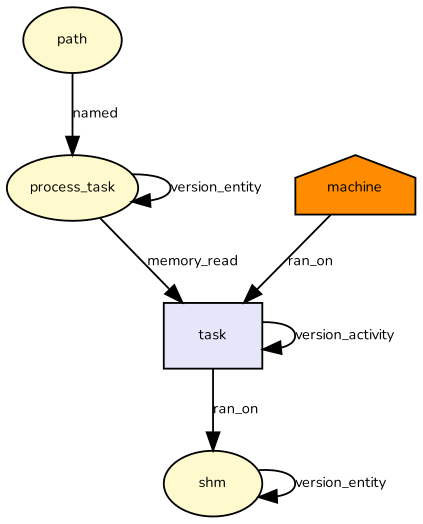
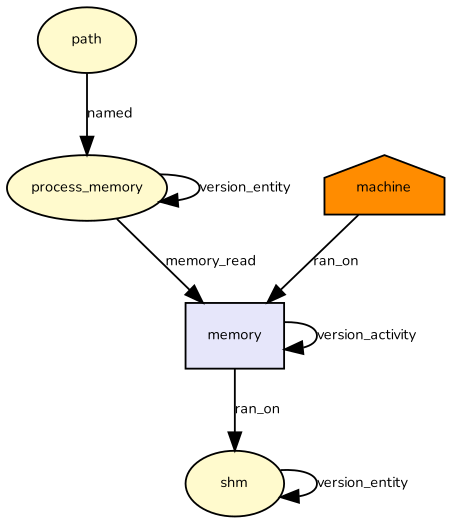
(73, 188) -> (87, 188)
(213, 336) -> (235, 336)
